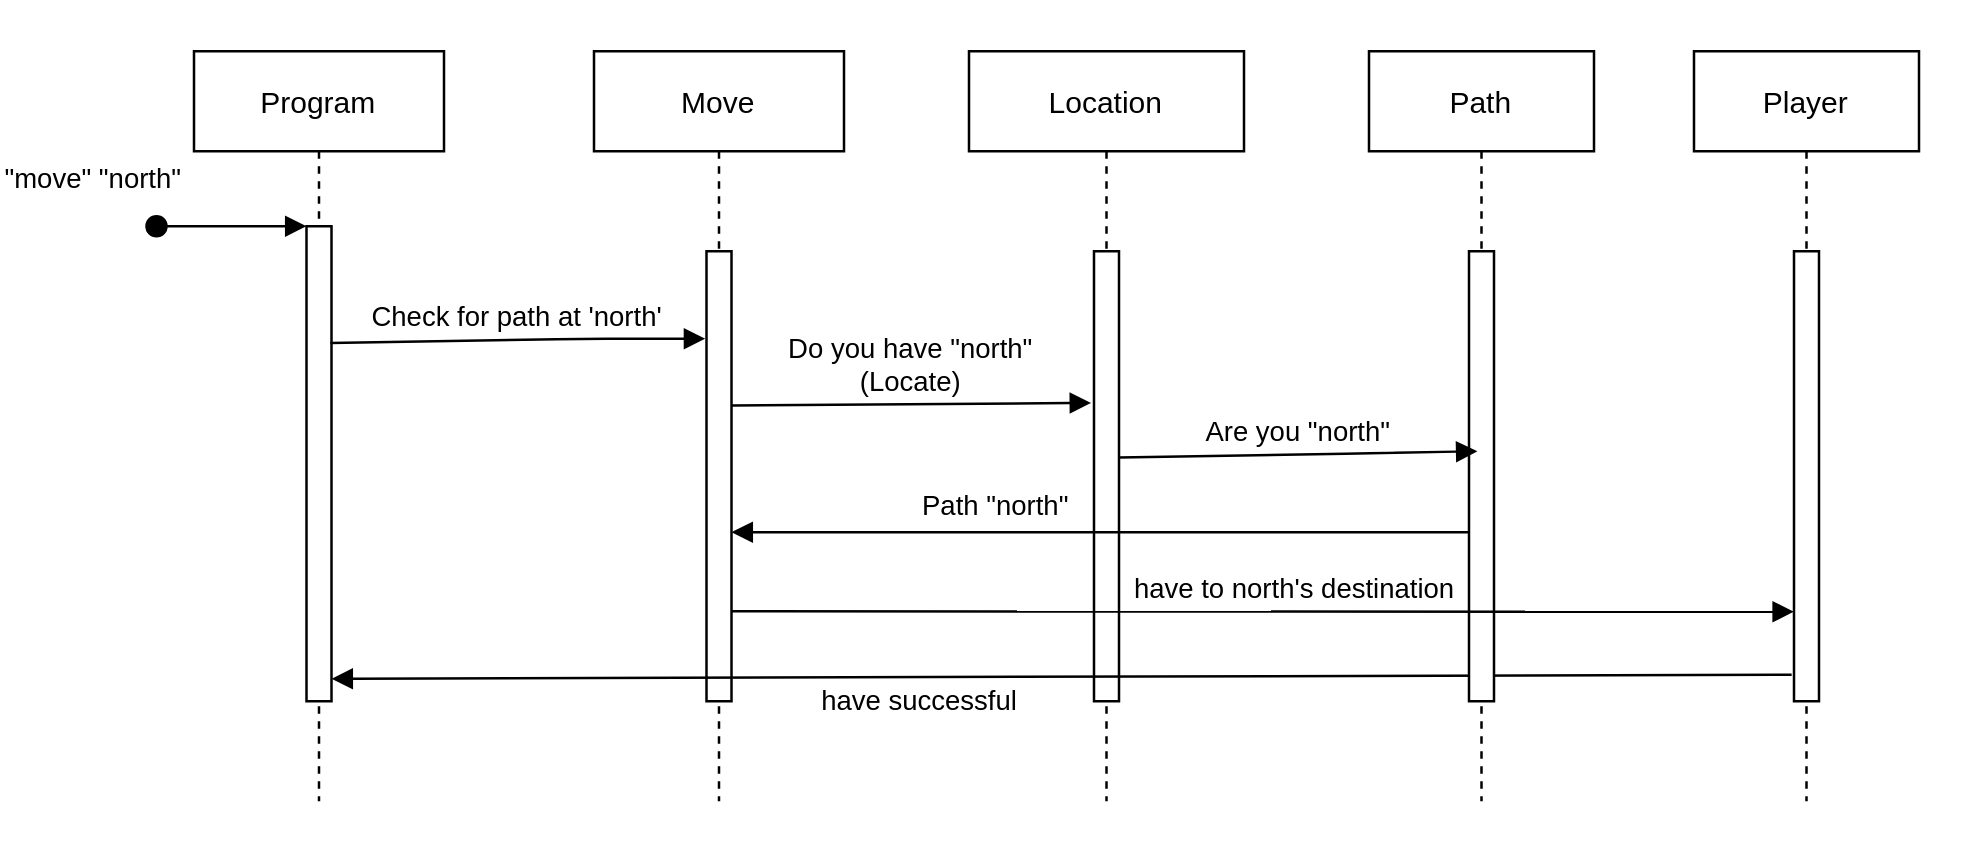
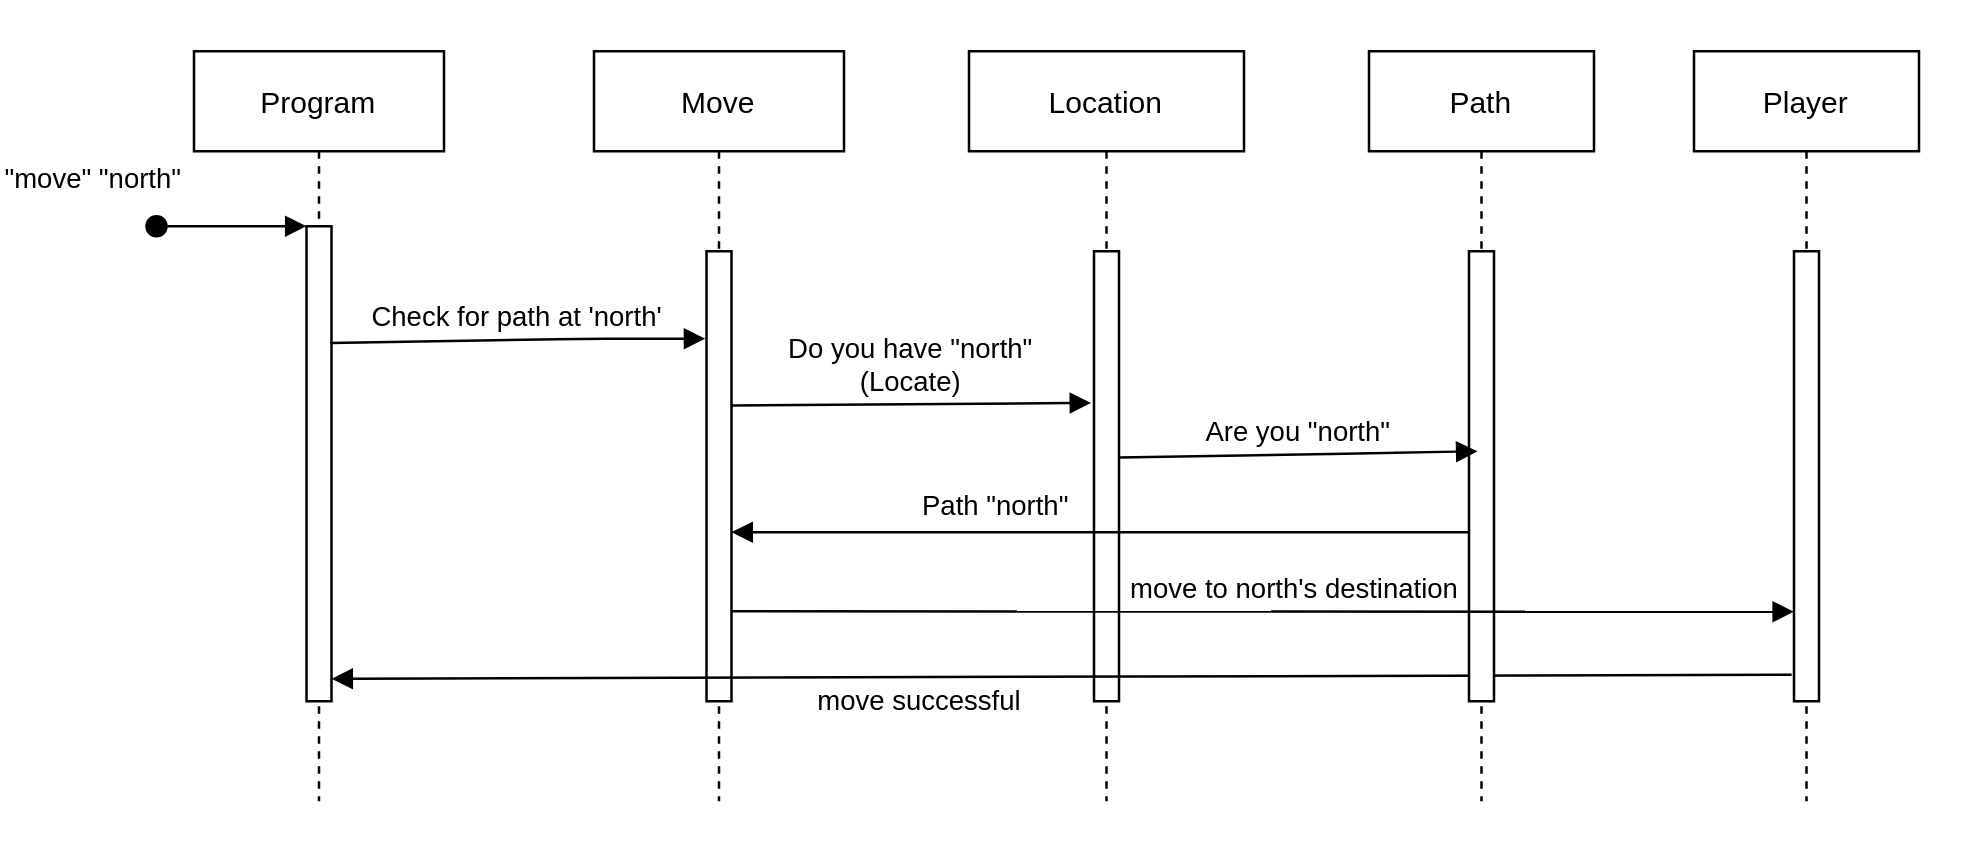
(1295, 589) -> (1295, 589)
(920, 701) -> (920, 701)
